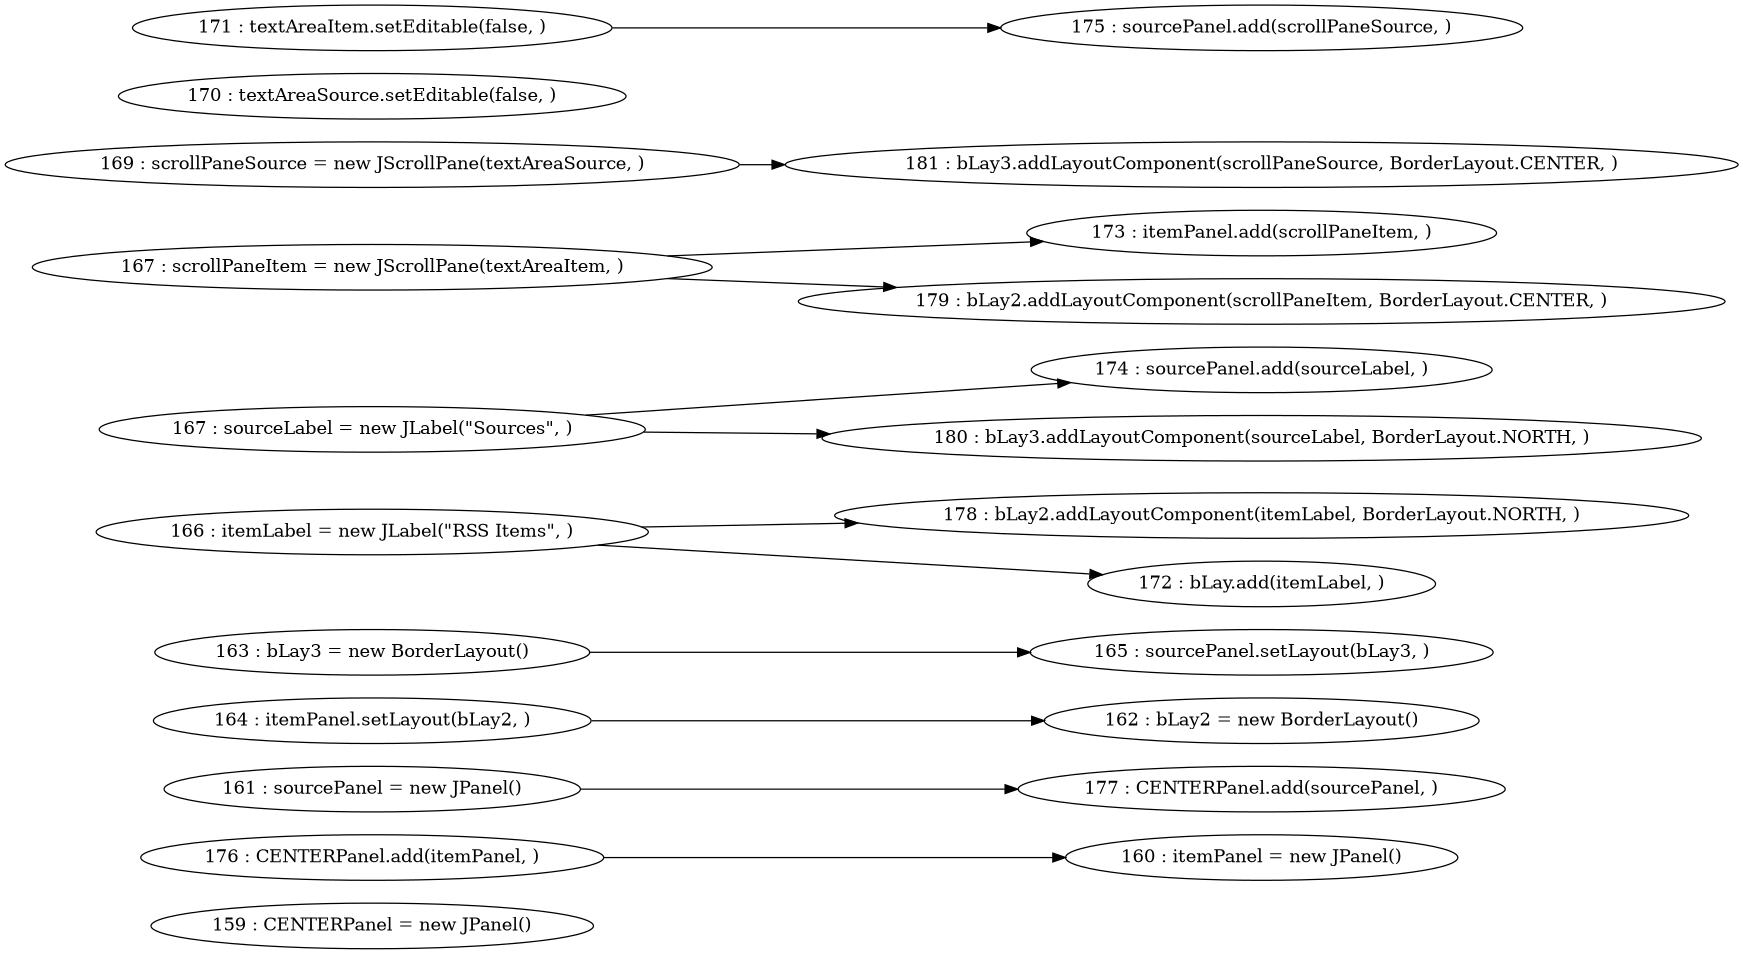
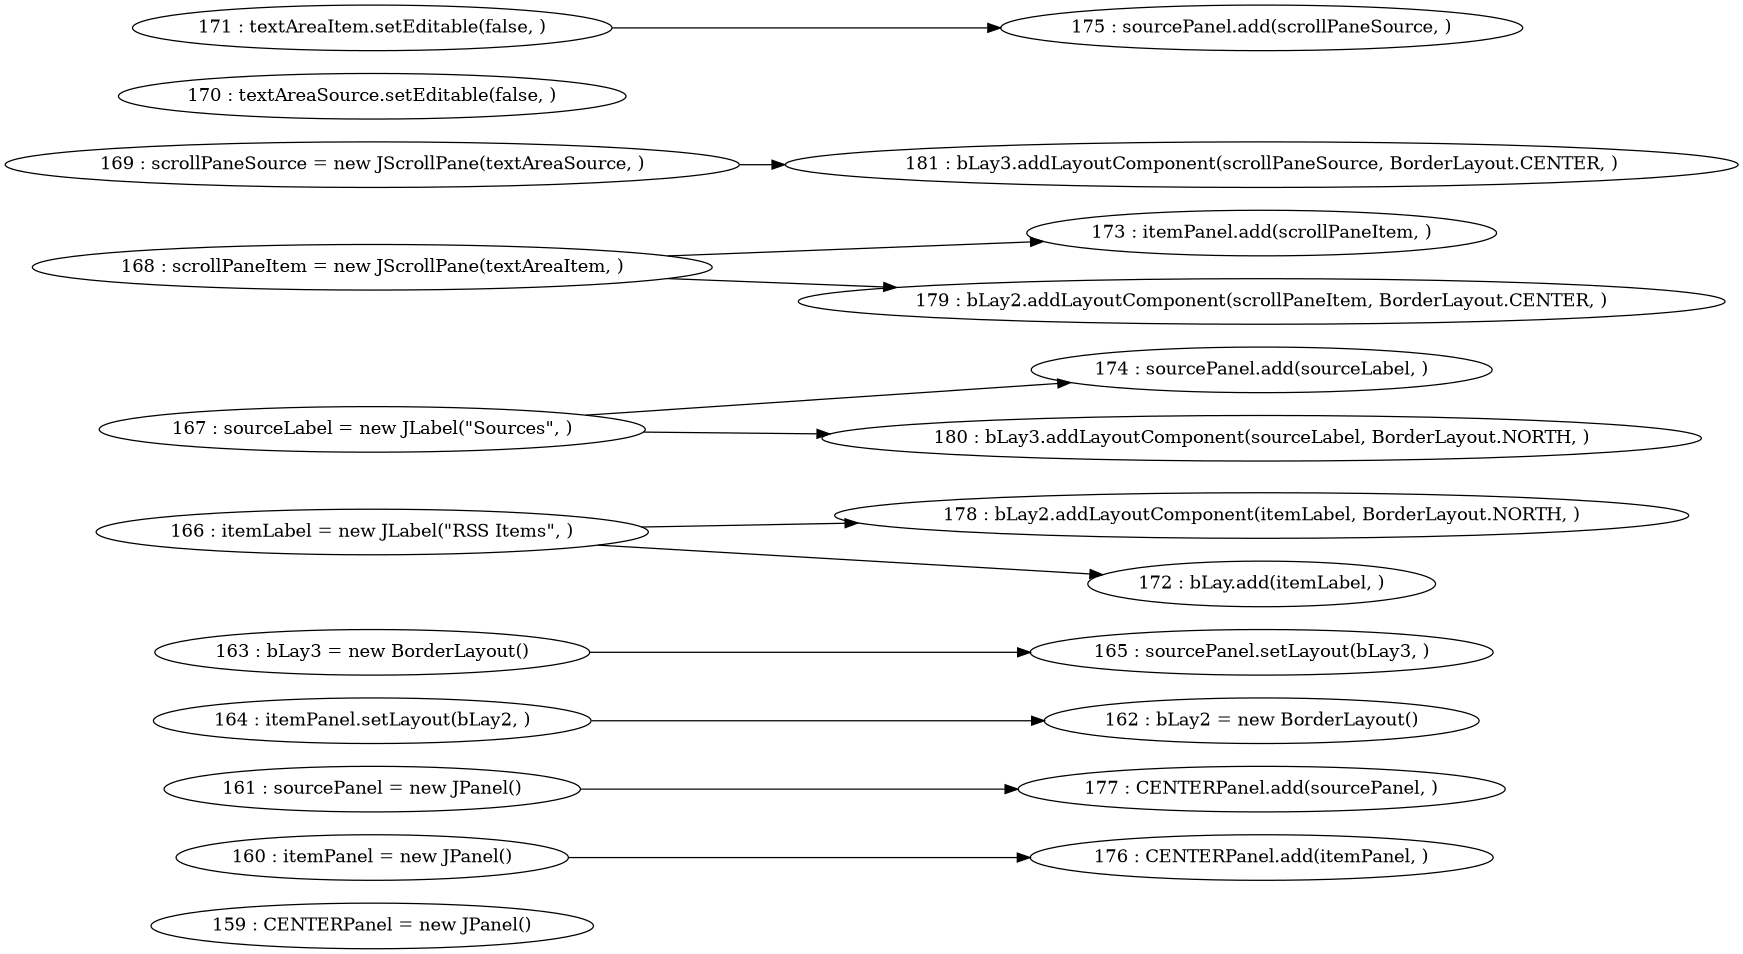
(372, 267) -> (372, 267)
(828, 858) -> (793, 858)
